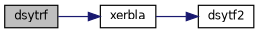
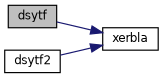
(31, 17) -> (32, 17)
(171, 17) -> (76, 52)
